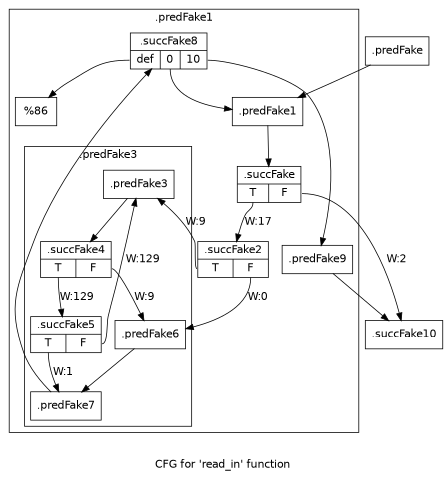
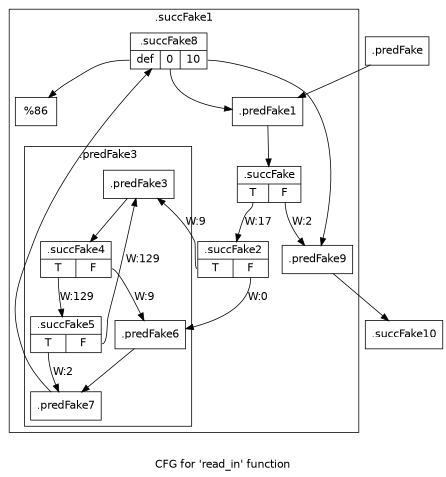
(184, 18) -> (184, 18)
(368, 237) -> (290, 222)
(63, 372) -> (63, 372)
